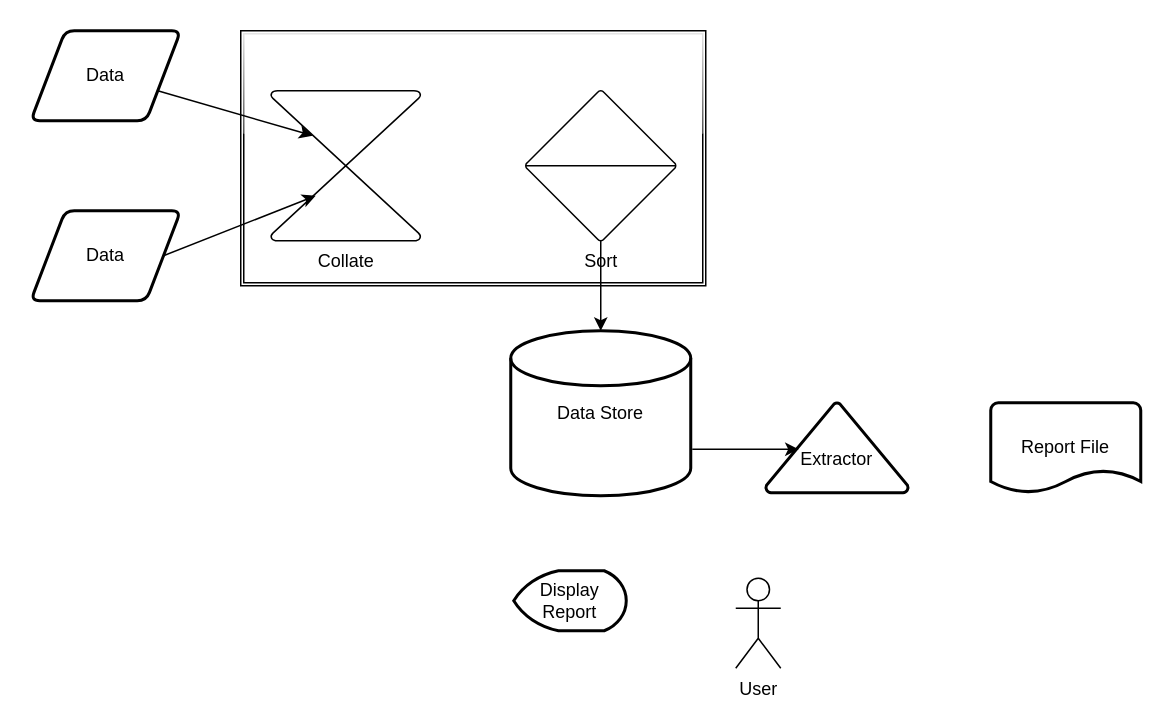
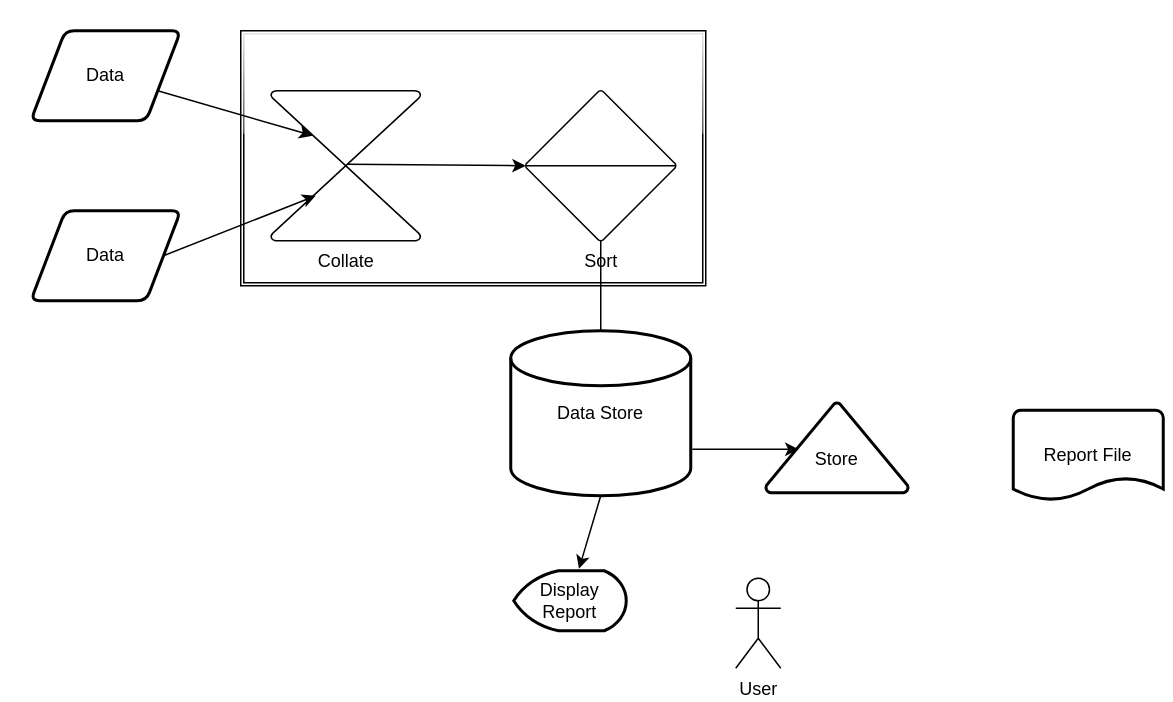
none -> (432, 165)
(601, 319) -> (601, 323)
(837, 448) -> (837, 448)
(1066, 448) -> (1088, 455)
none -> (591, 528)
